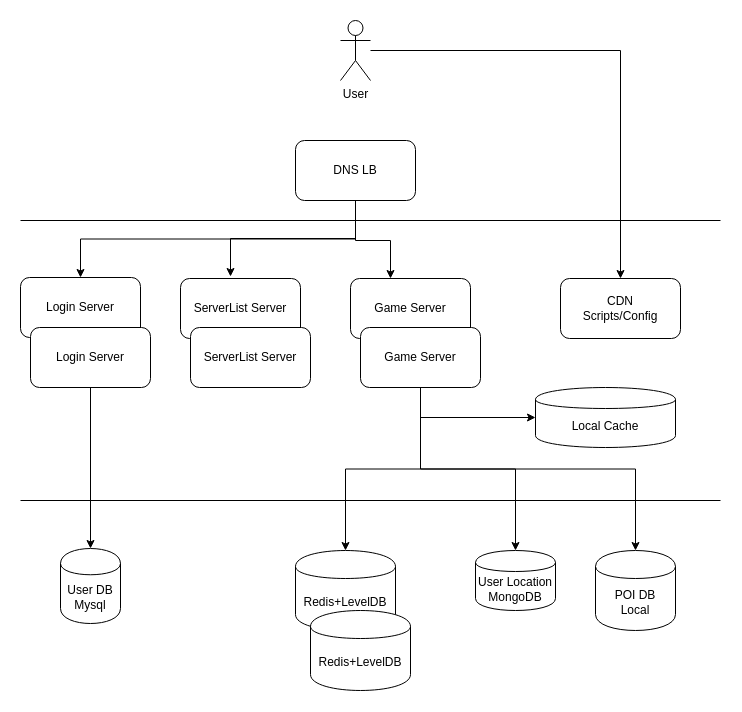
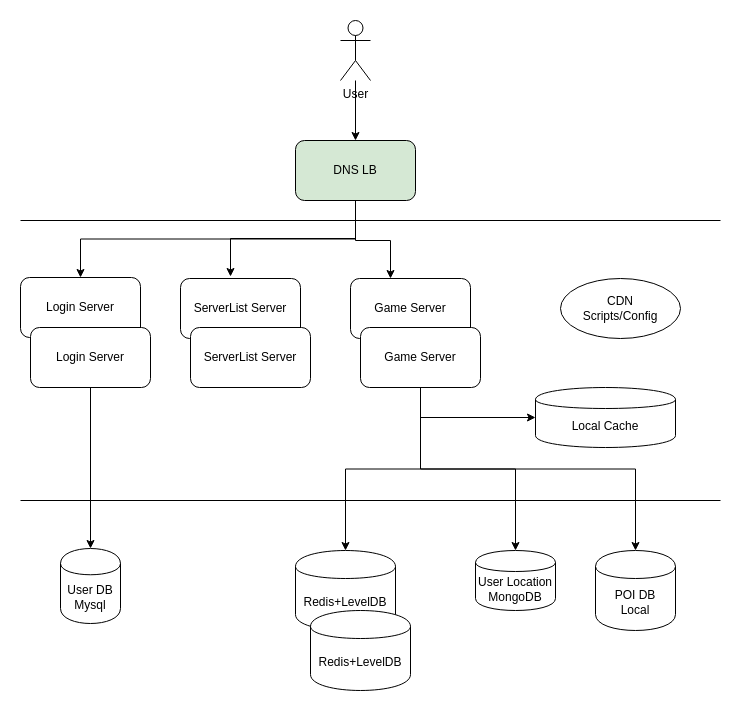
(606, 51) -> (356, 107)
(356, 171) -> (356, 171)
(621, 309) -> (621, 309)
